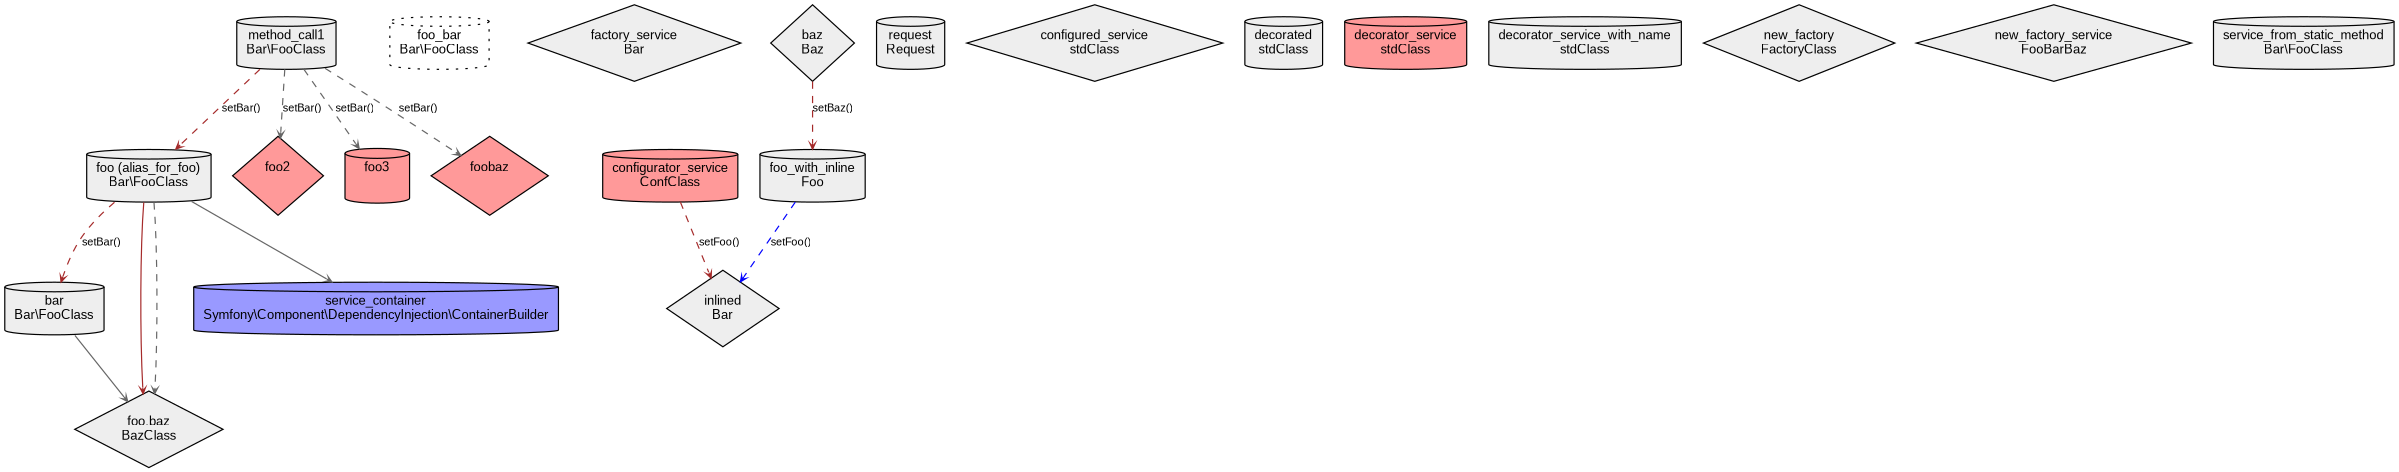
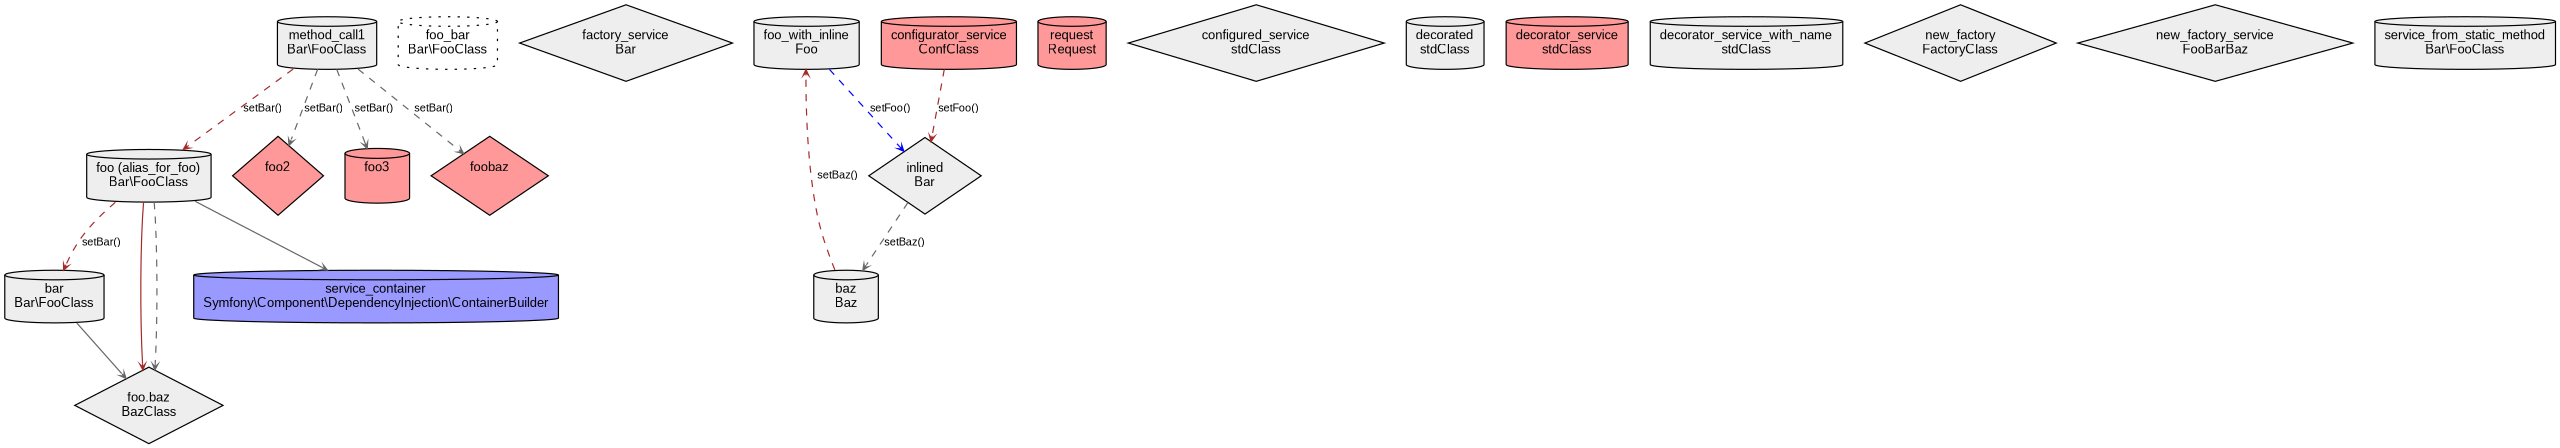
(813, 43) -> (846, 297)
(911, 43) -> (1072, 43)
none -> (887, 234)
